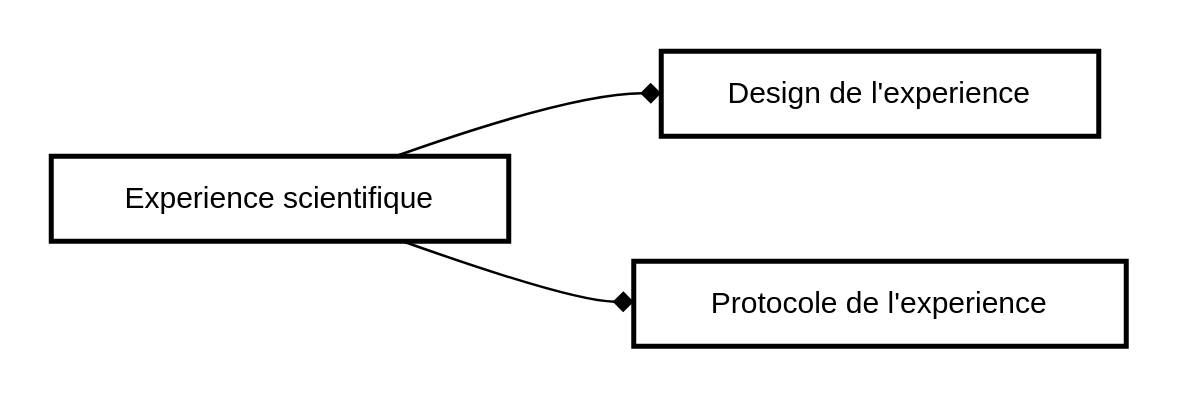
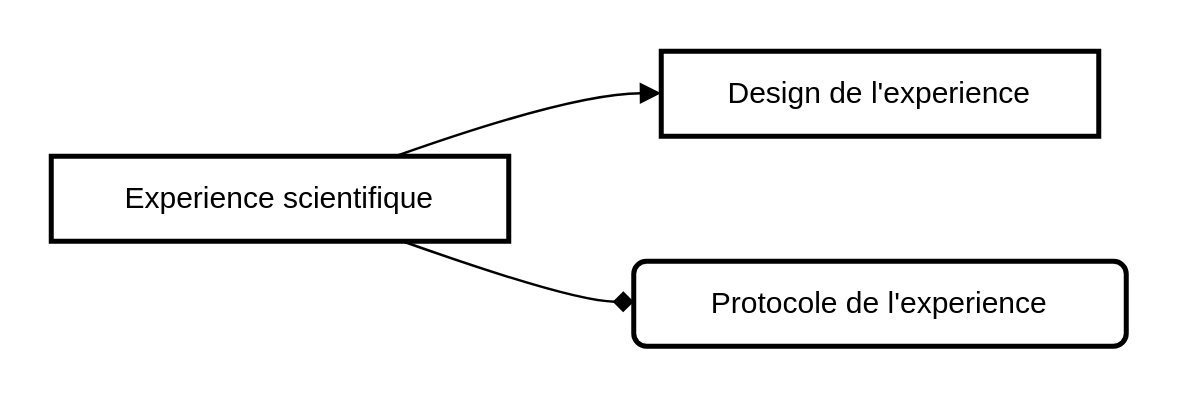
(640, 93) -> (639, 93)
(880, 304) -> (880, 304)
